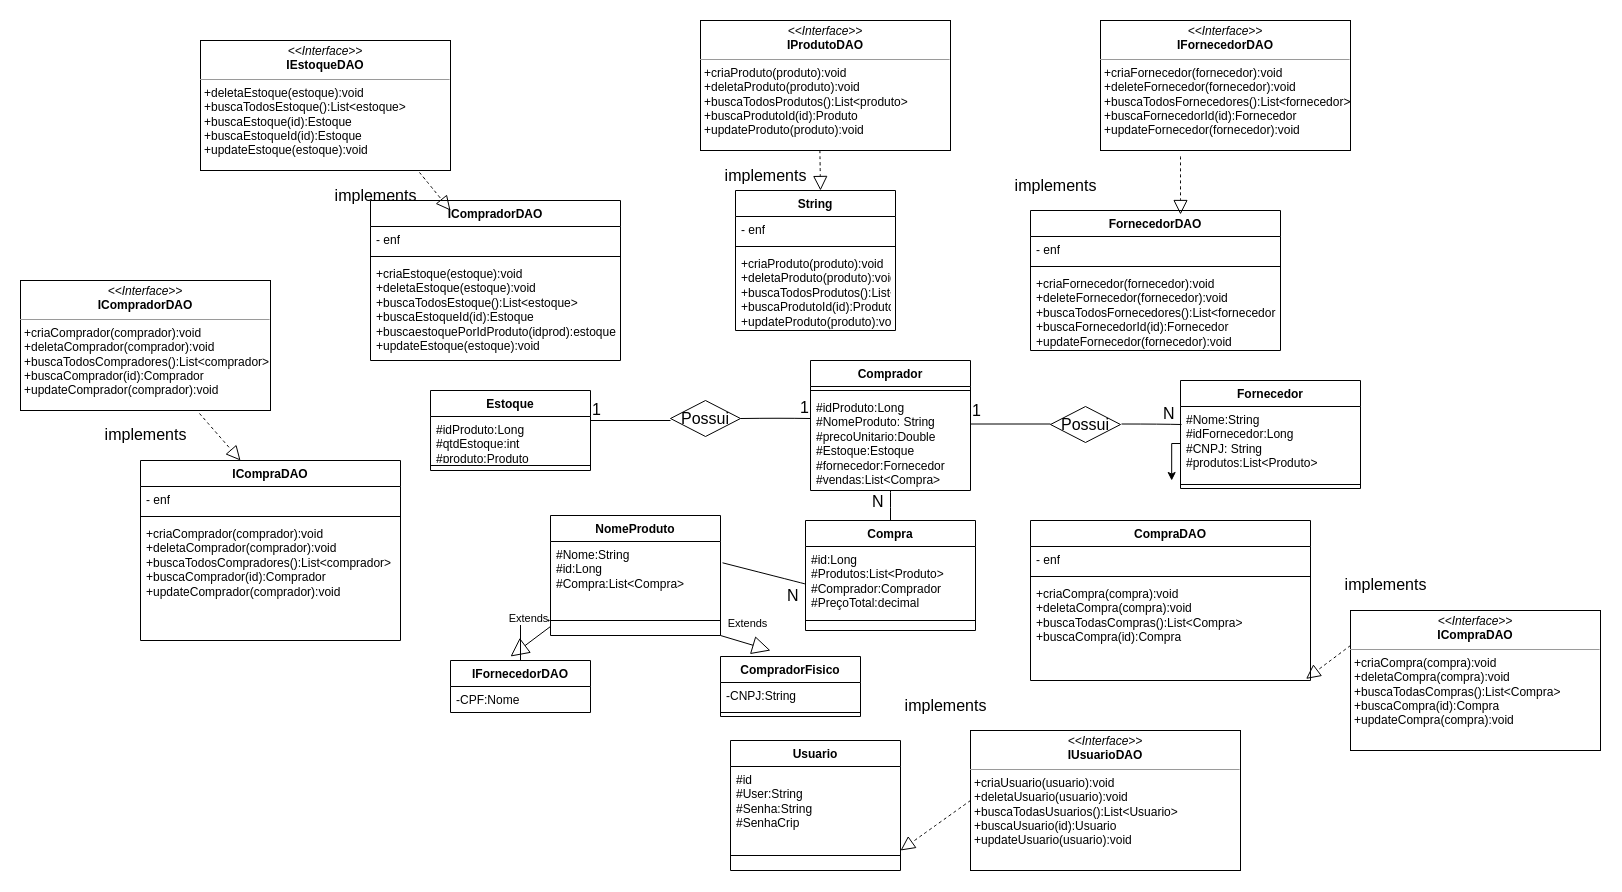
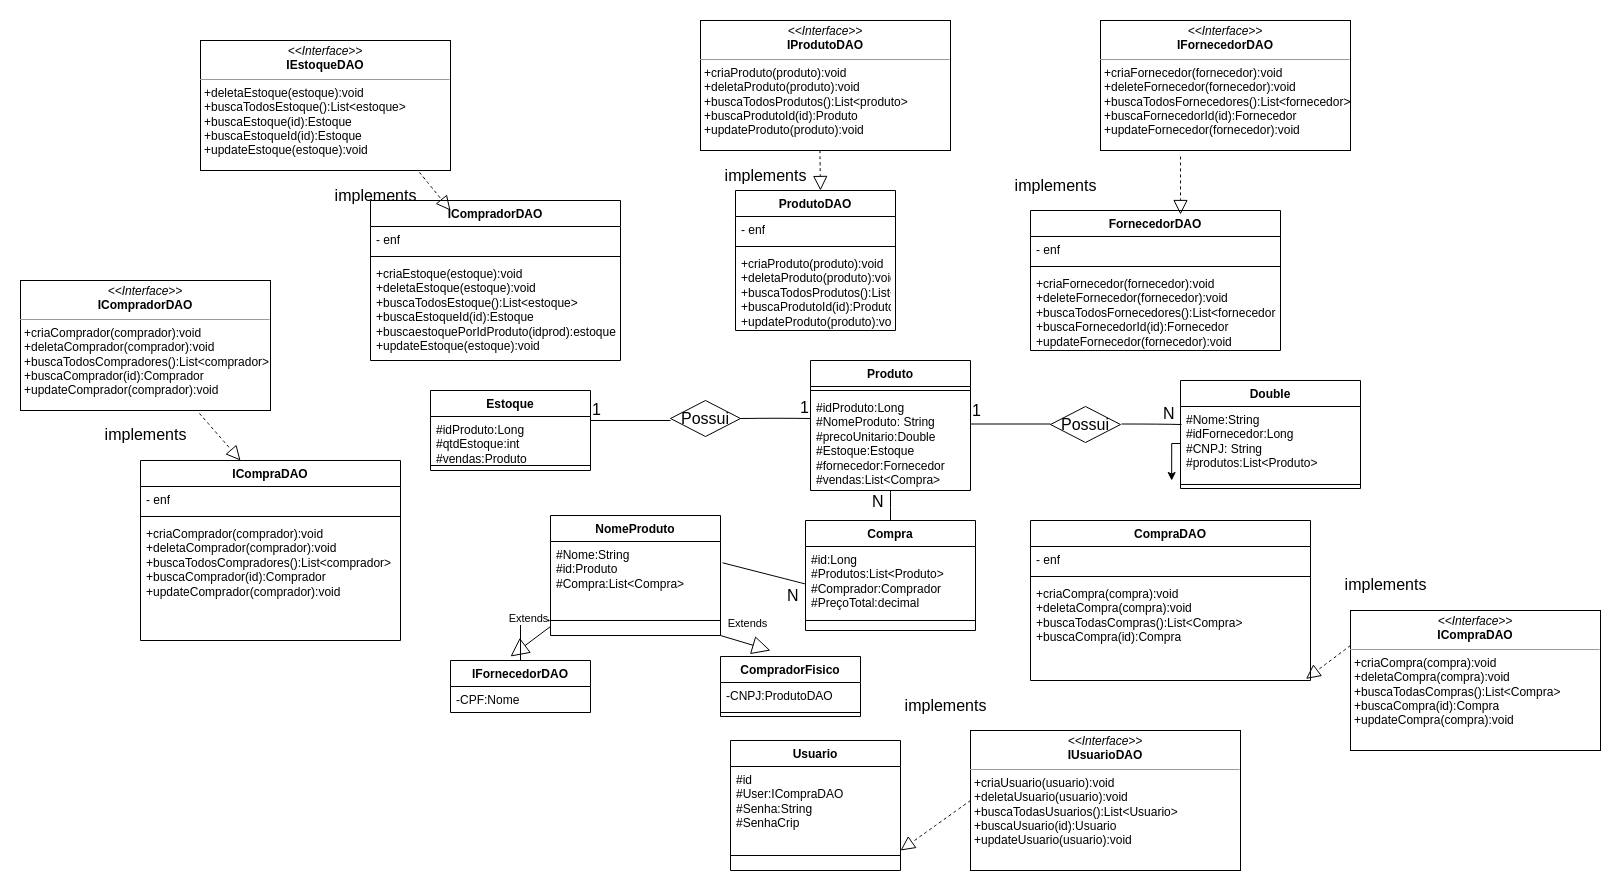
(816, 205) -> (816, 205)
(891, 375) -> (891, 375)
(1271, 395) -> (1271, 395)
(489, 445) -> (485, 445)
(621, 570) -> (621, 570)
(764, 697) -> (779, 697)
(777, 802) -> (789, 802)
